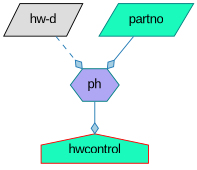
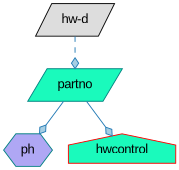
(66, 48) -> (75, 47)
(95, 112) -> (96, 114)
